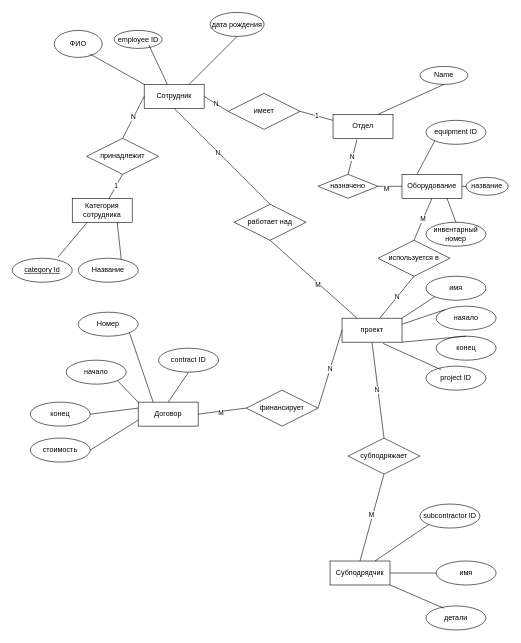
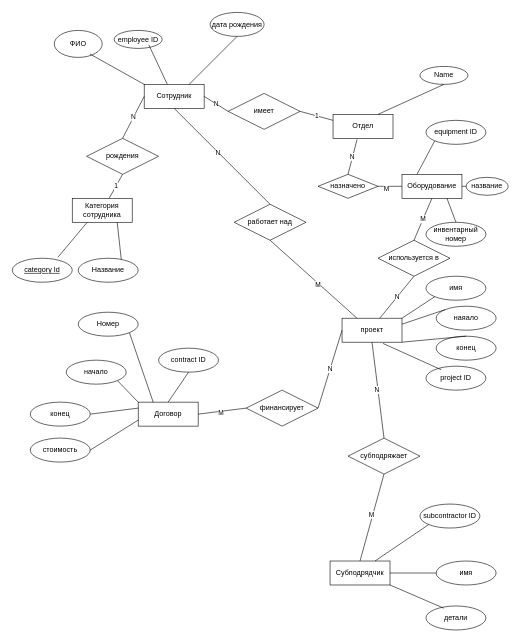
(123, 156) -> (123, 156)
